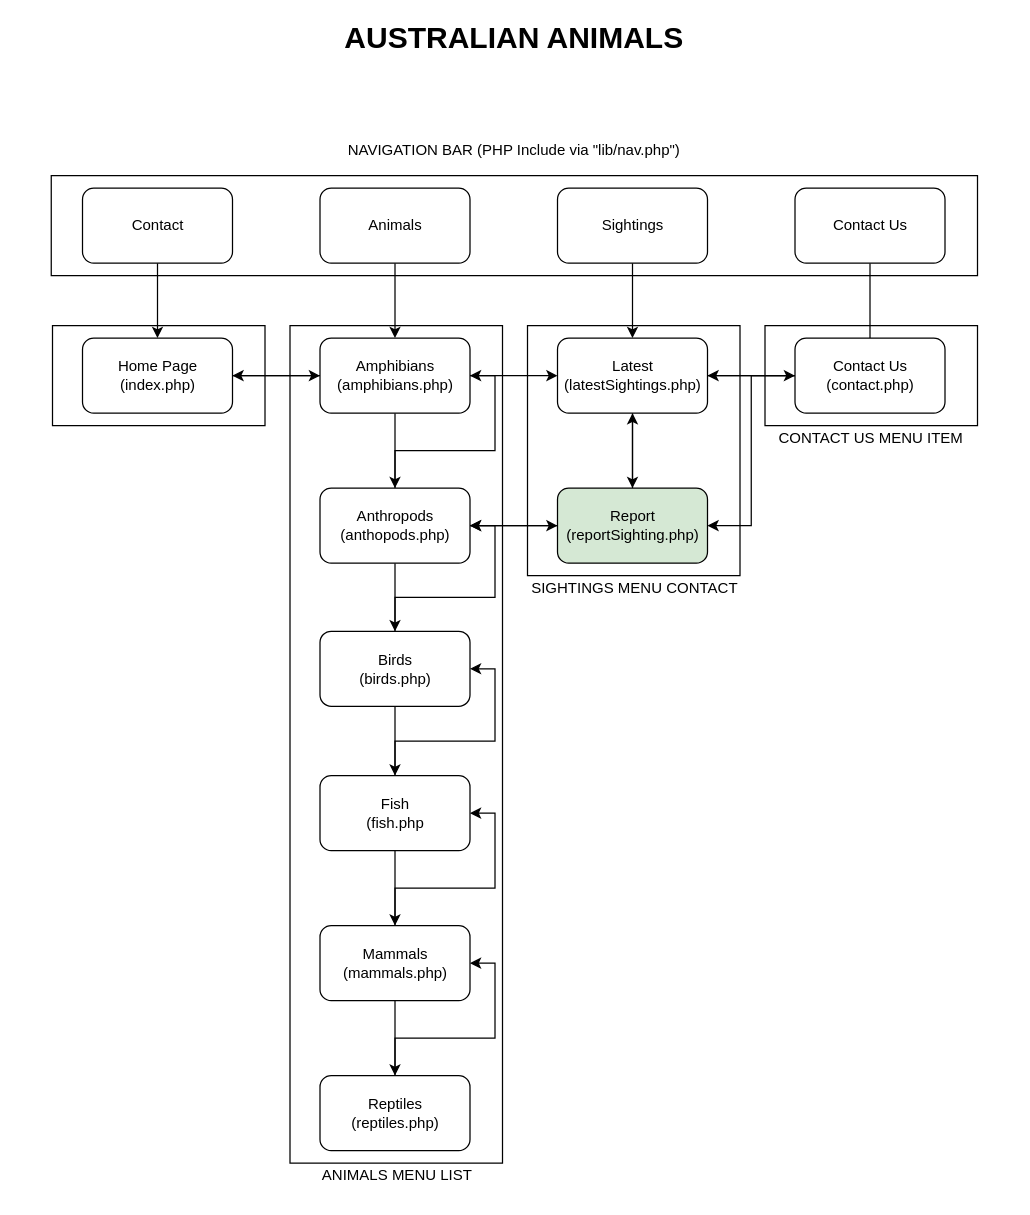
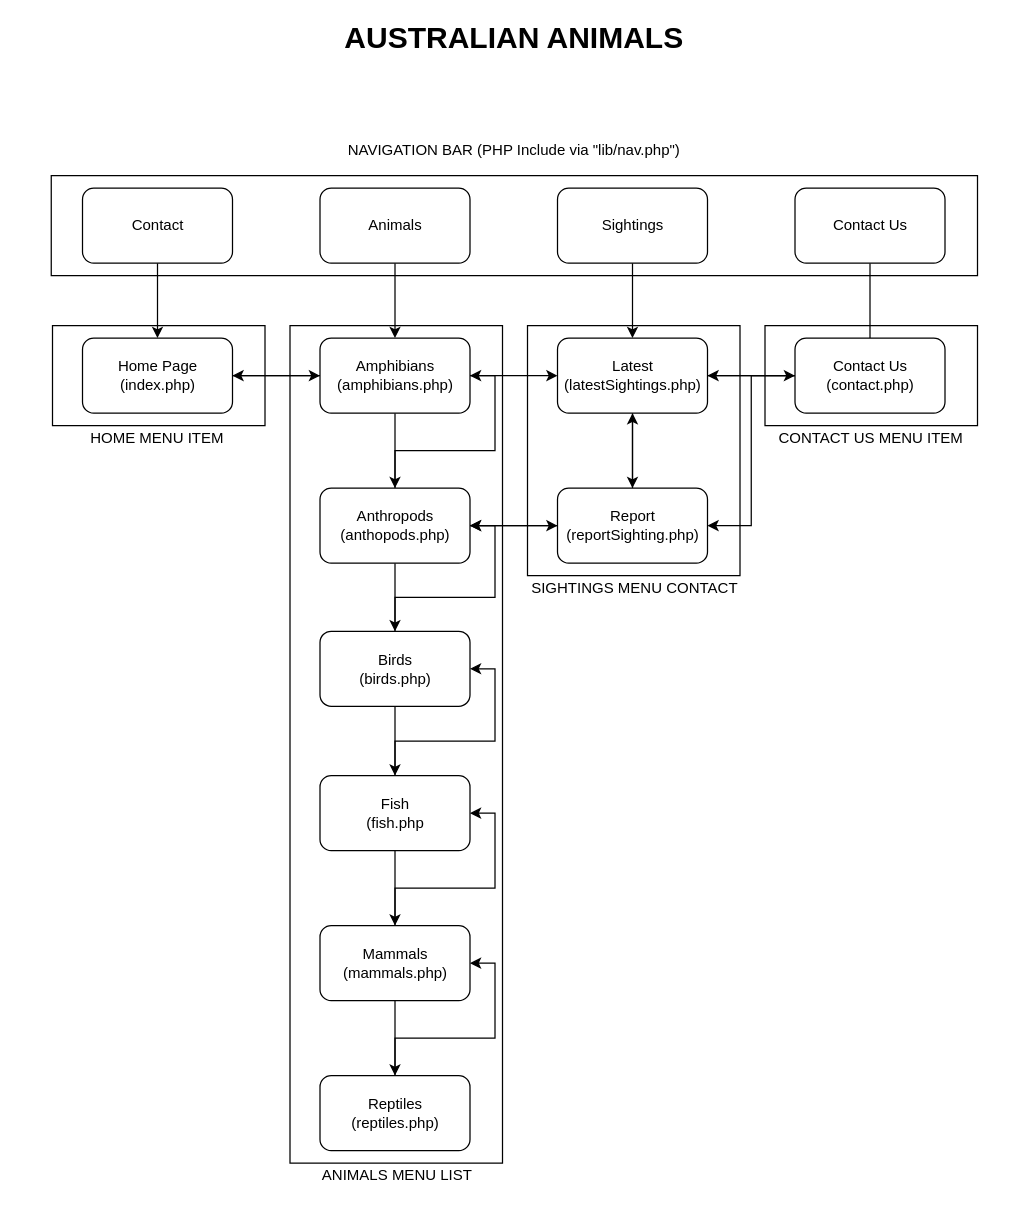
none -> (158, 438)
(633, 526) -> (633, 526)
